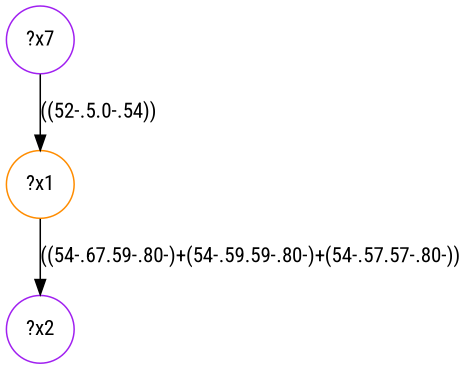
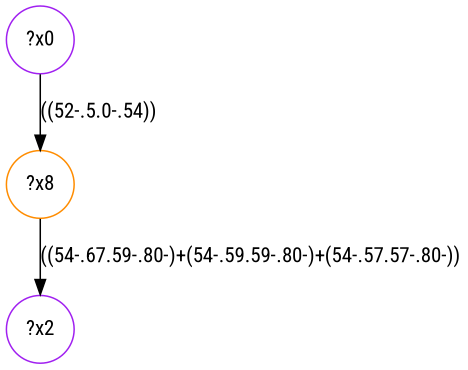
(40, 40) -> (40, 40)
(40, 184) -> (40, 184)
